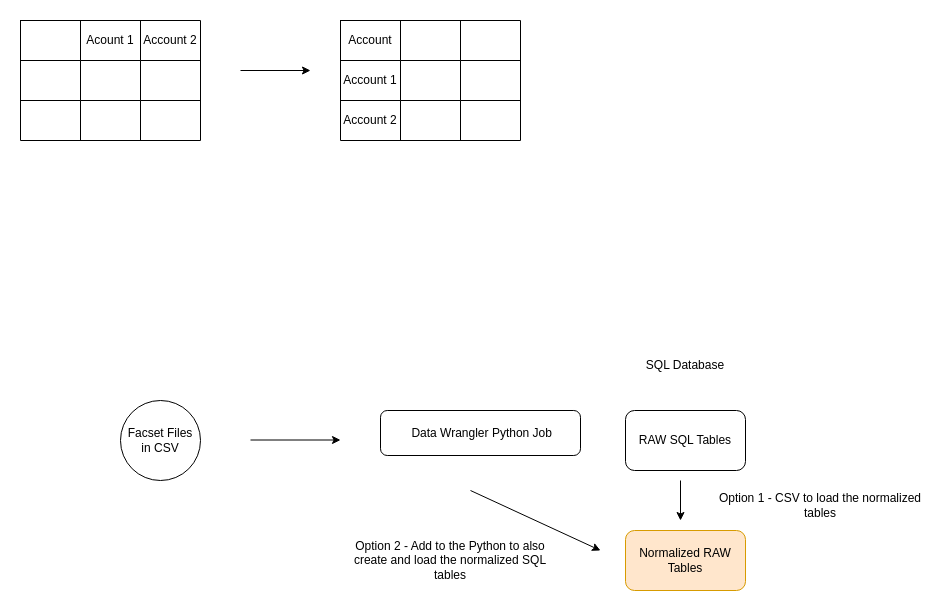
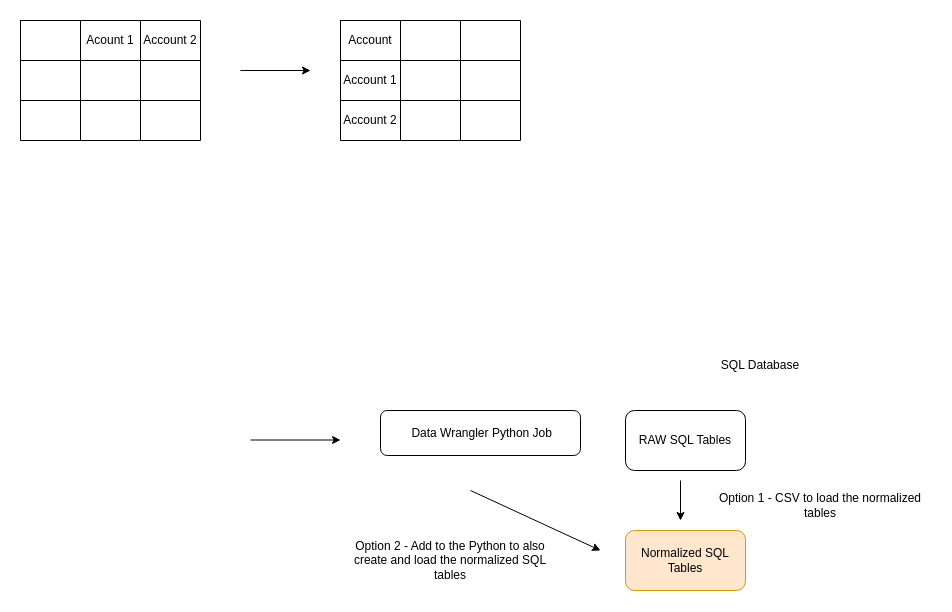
(686, 366) -> (761, 366)
(161, 441) -> none
(686, 561) -> (686, 561)
